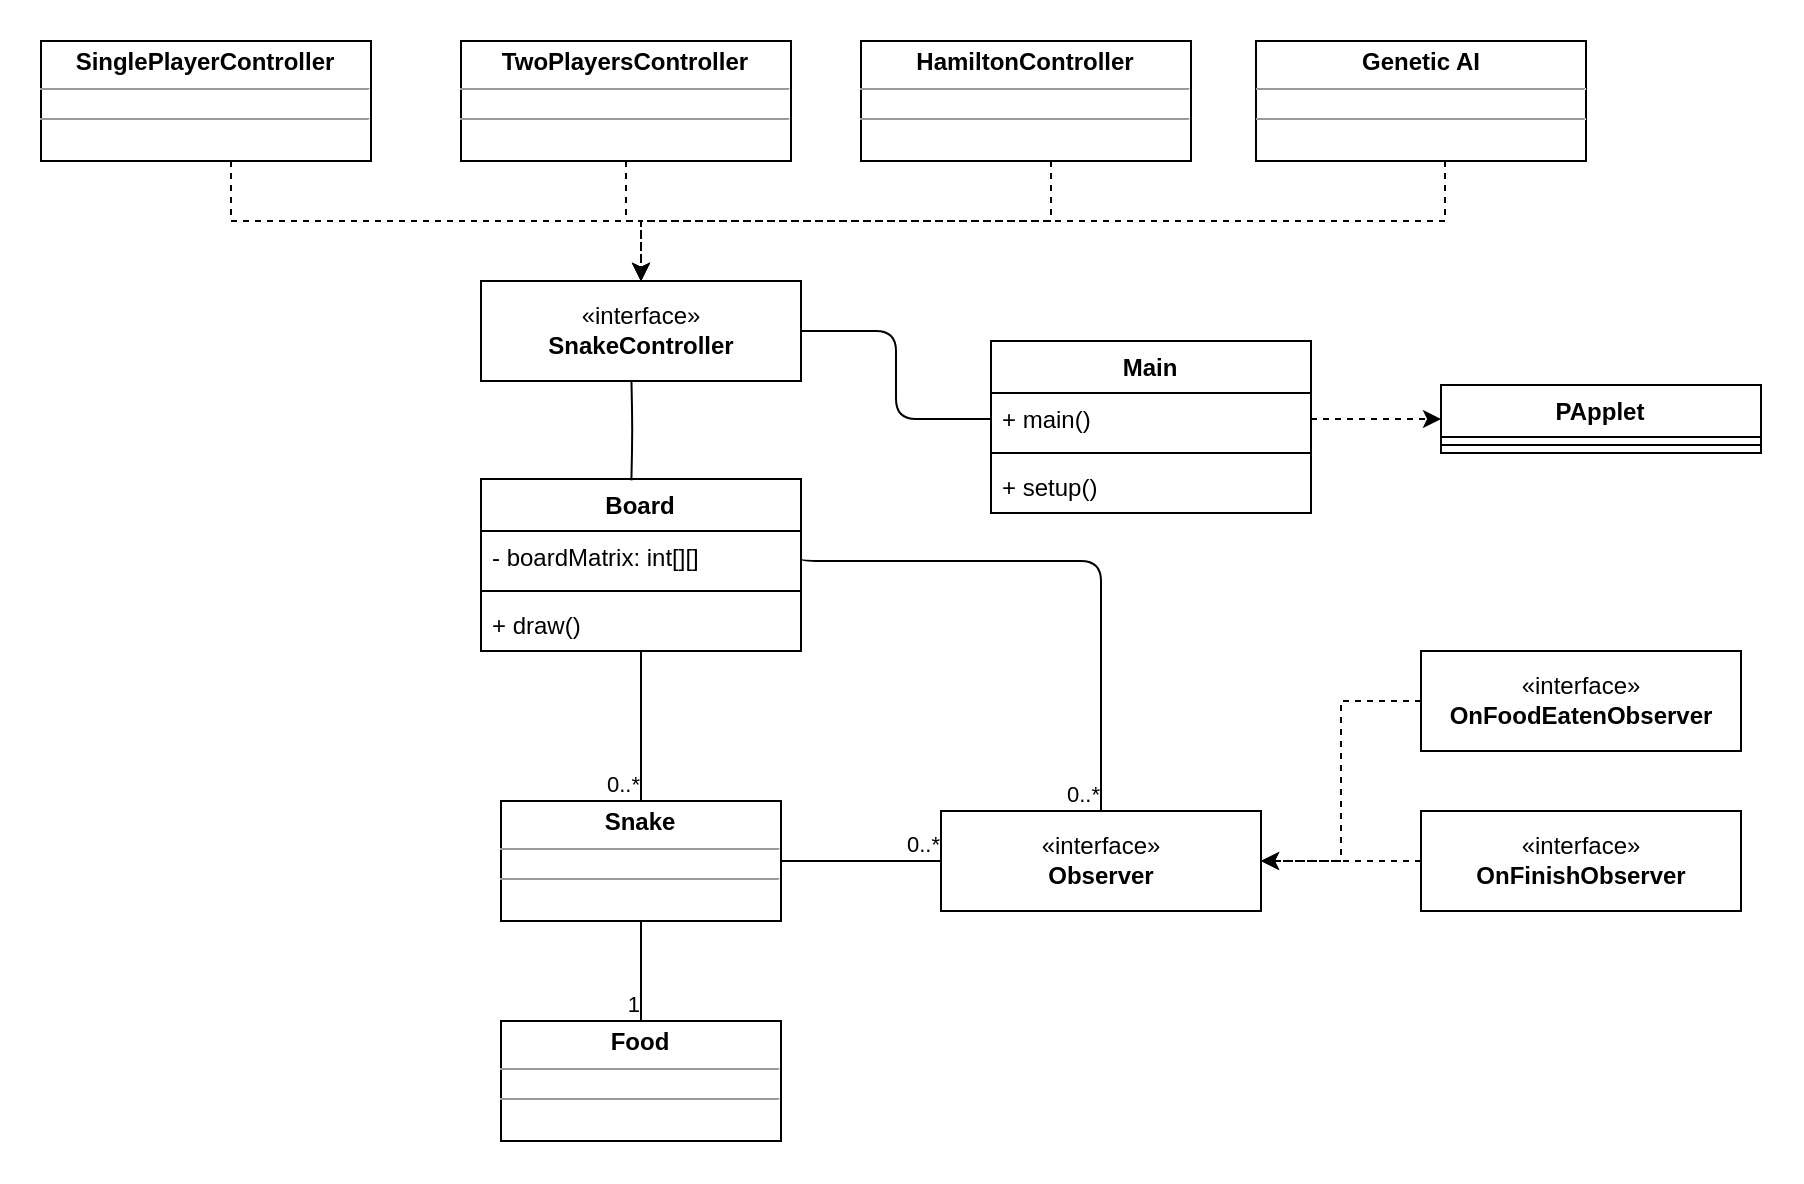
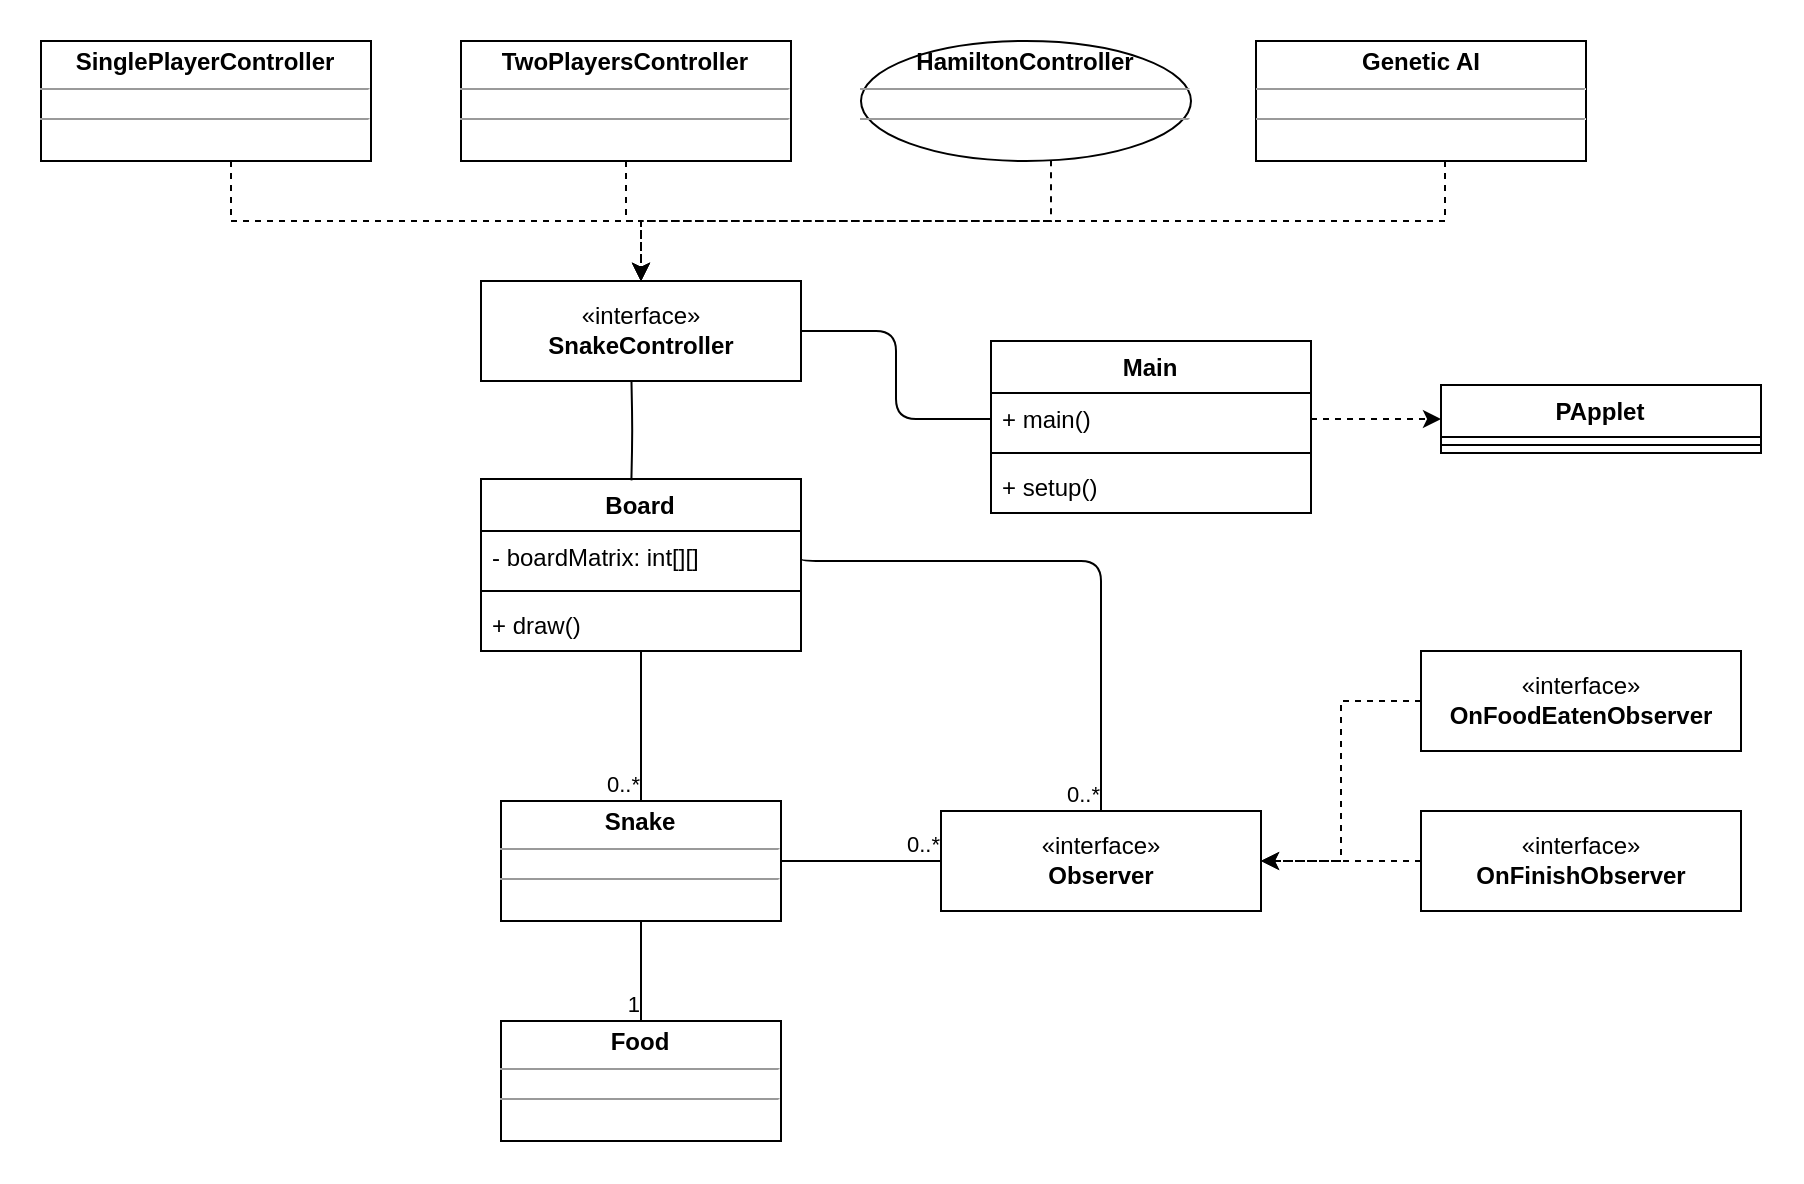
(1026, 101) -> (1026, 101)
